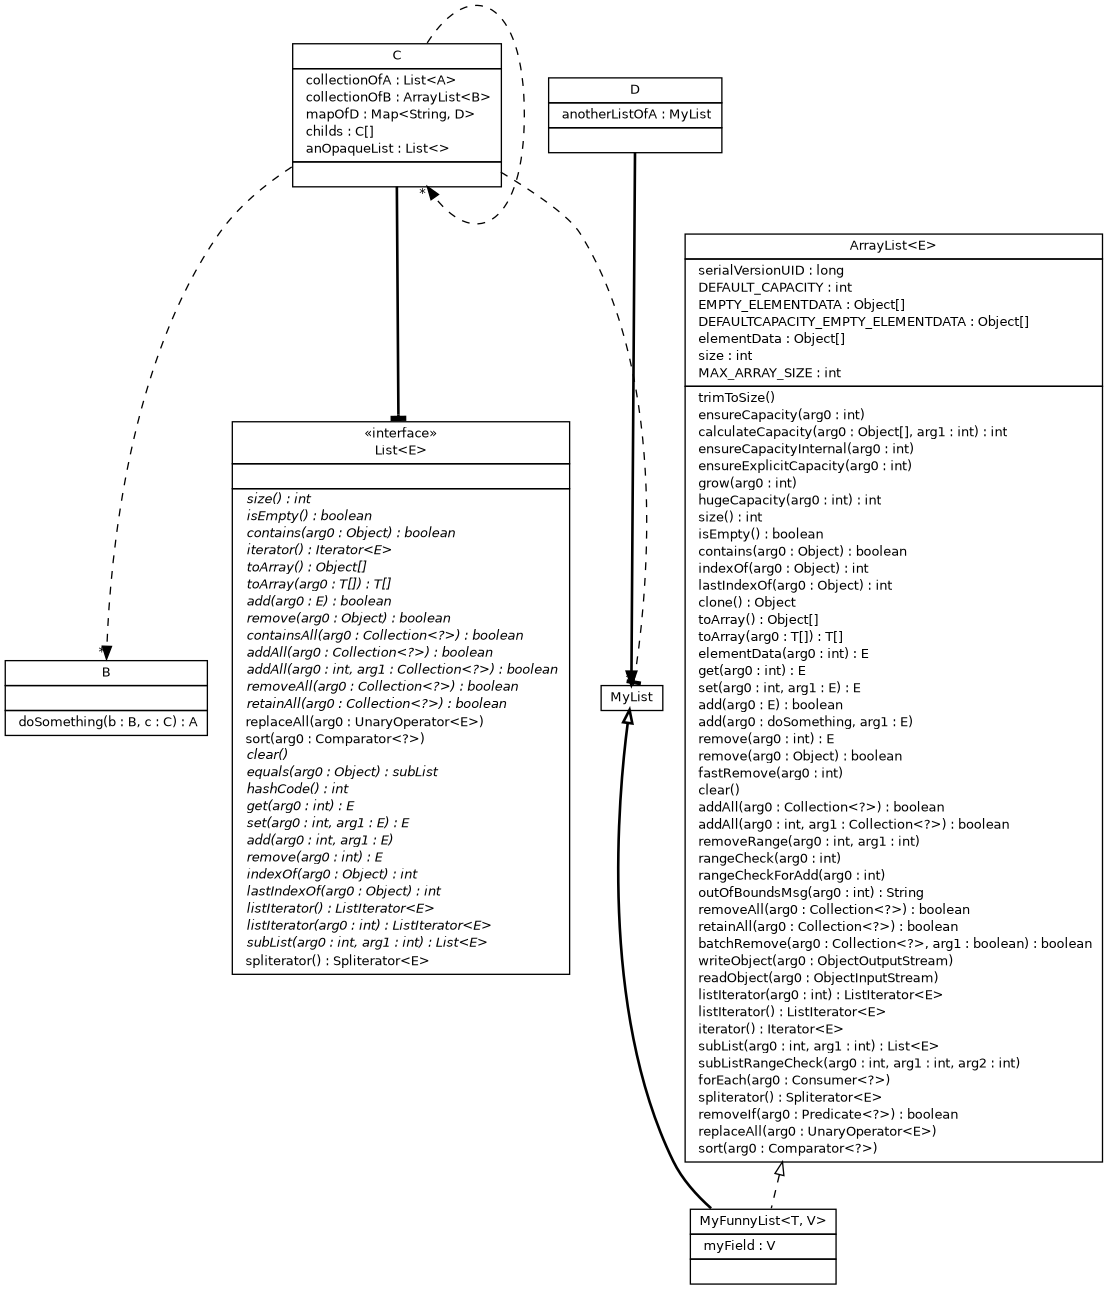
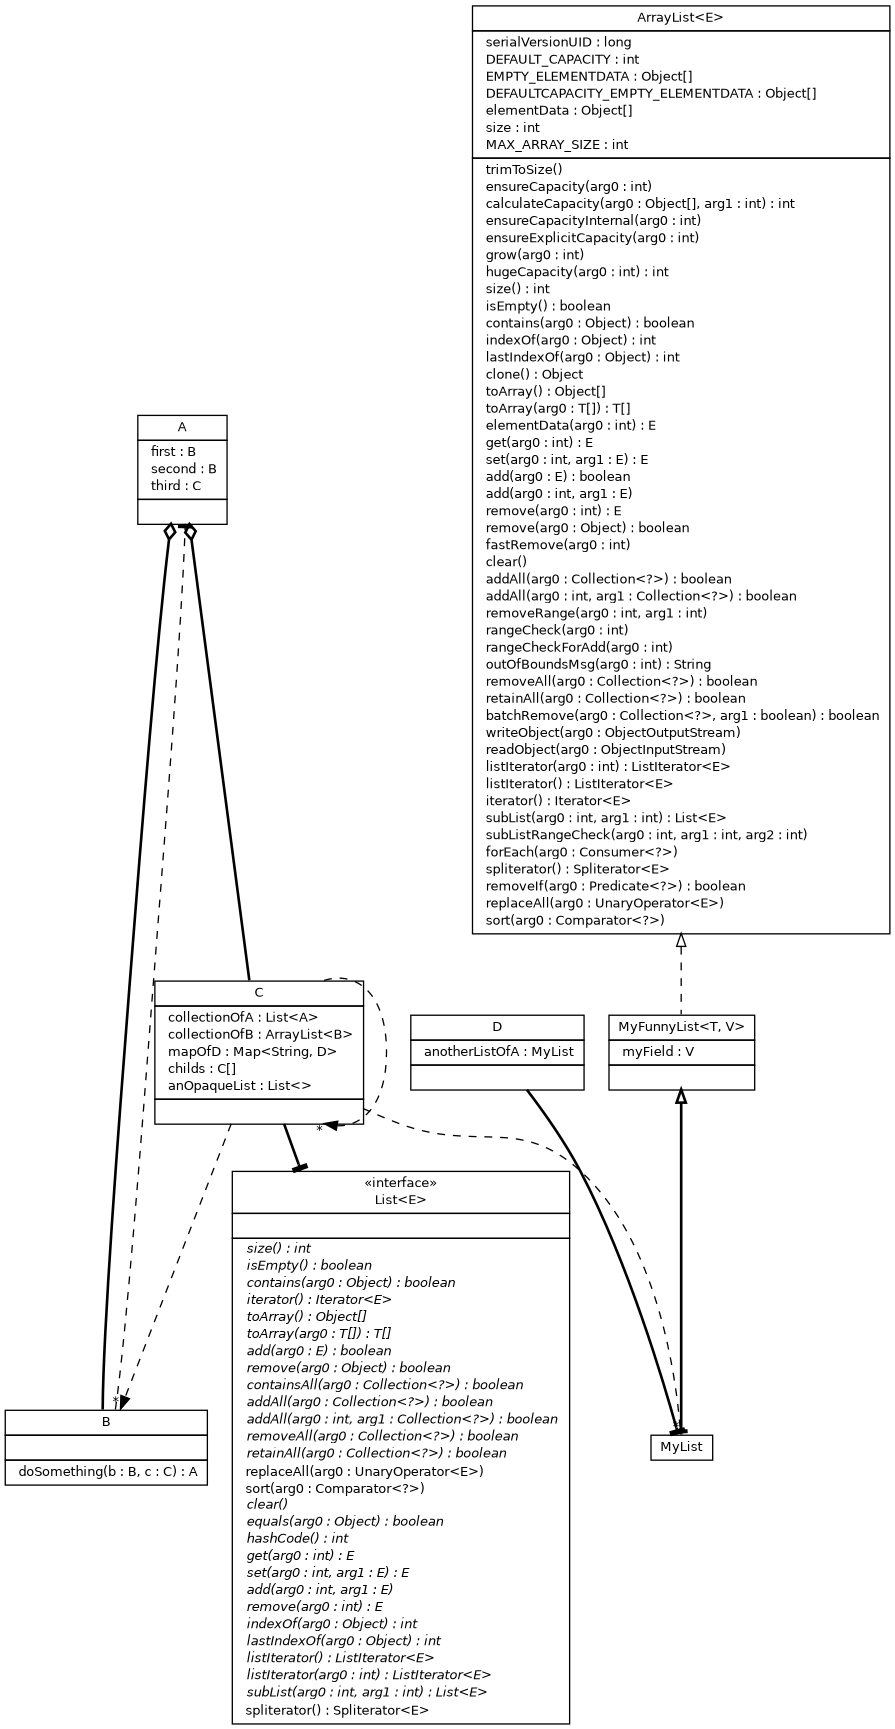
(633, 425) -> (617, 1252)
none -> (182, 469)
(804, 722) -> (557, 494)
(341, 772) -> (344, 1522)
(624, 976) -> (681, 1269)
